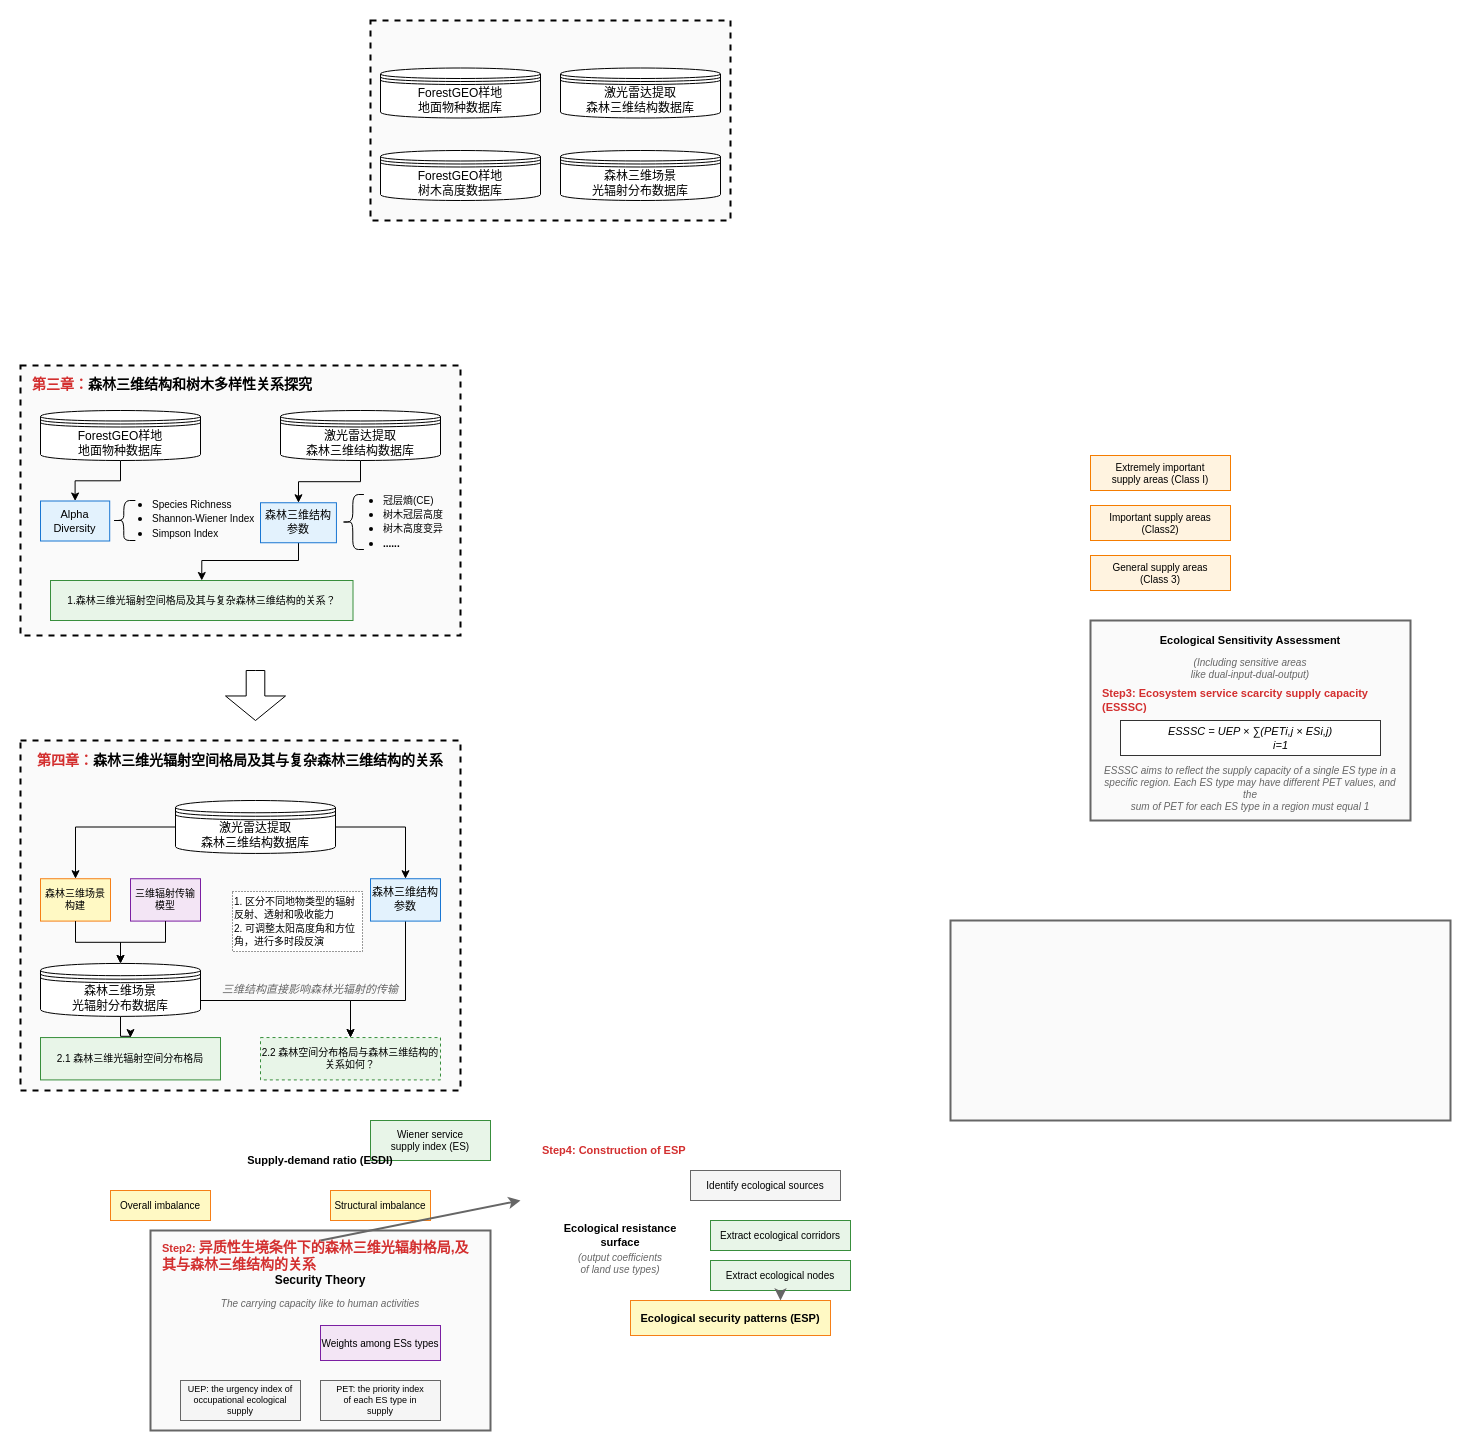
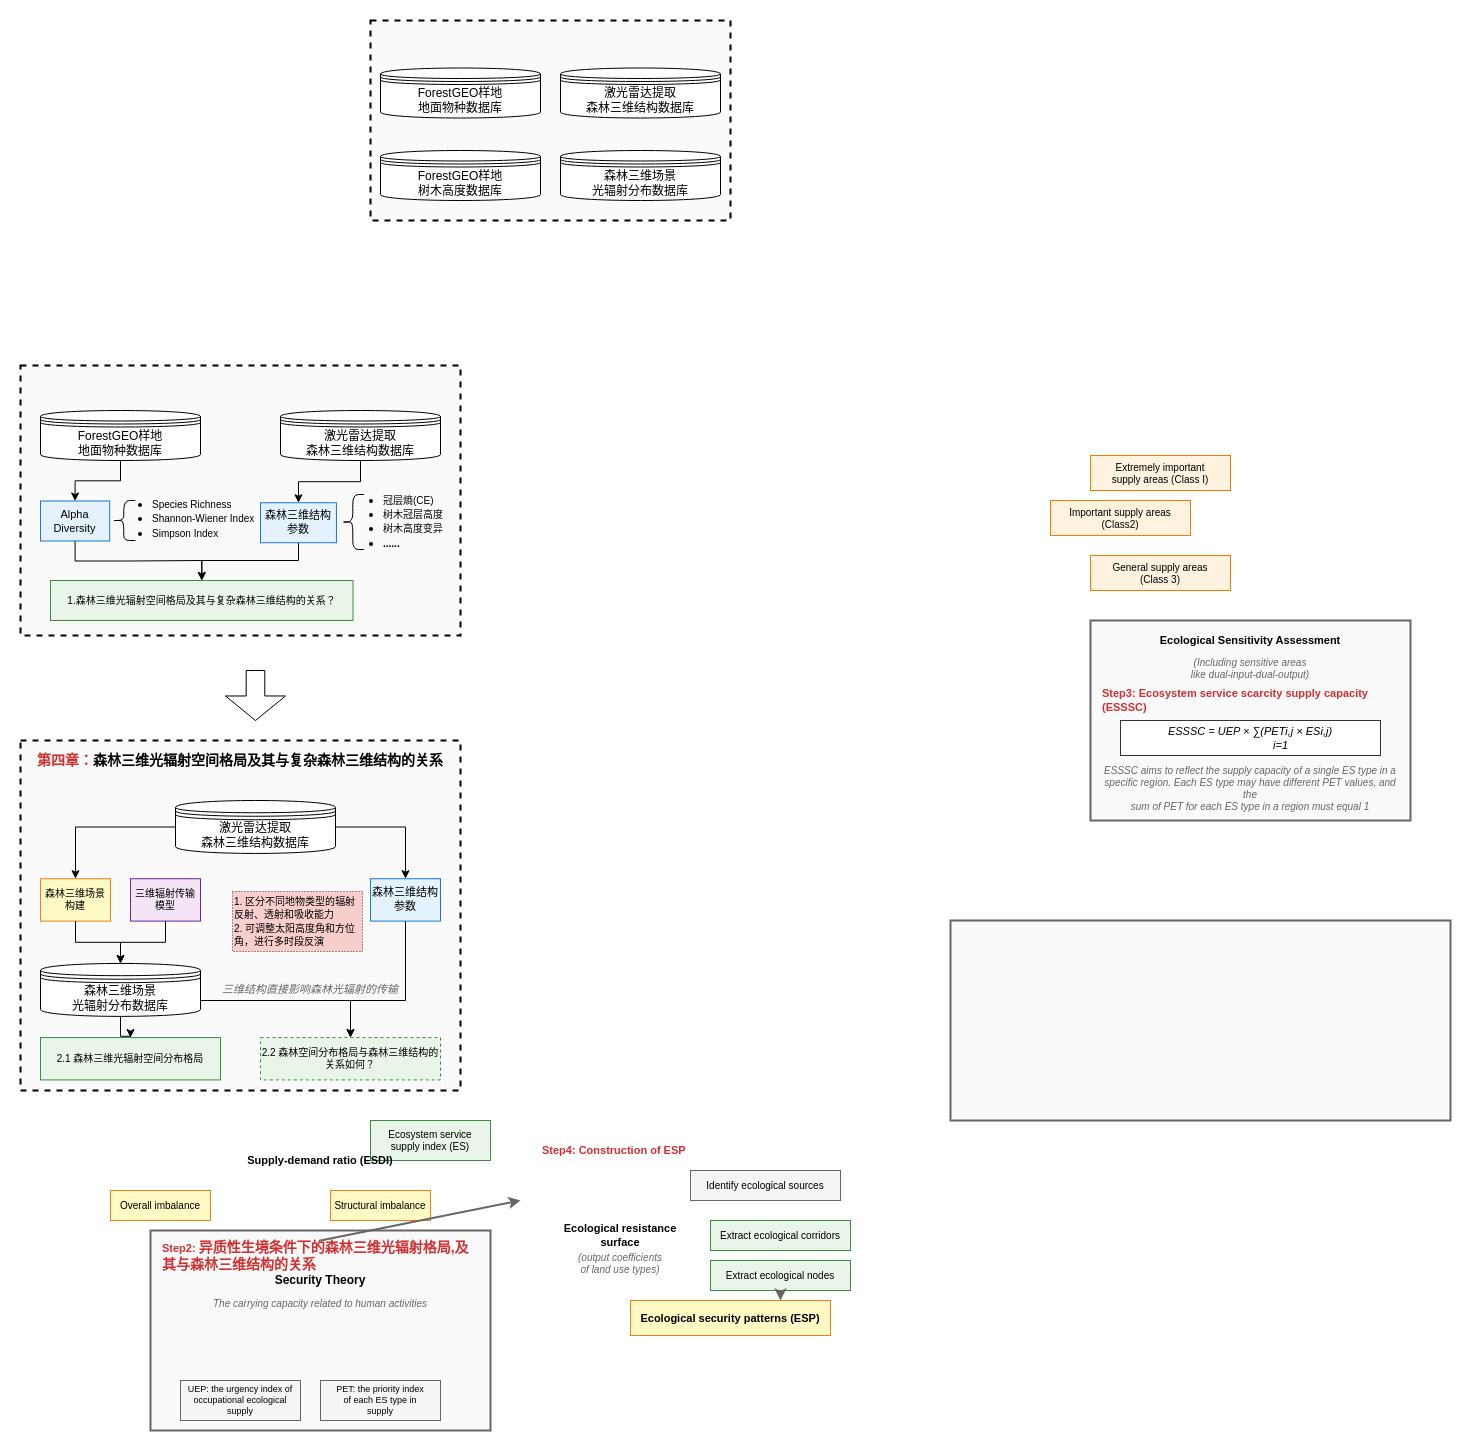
(181, 386) -> none
(1161, 523) -> (1121, 518)
none -> (127, 561)
(298, 922) -> (298, 922)
(431, 1141) -> (431, 1141)
(321, 1304) -> (321, 1304)
(381, 1343) -> none
